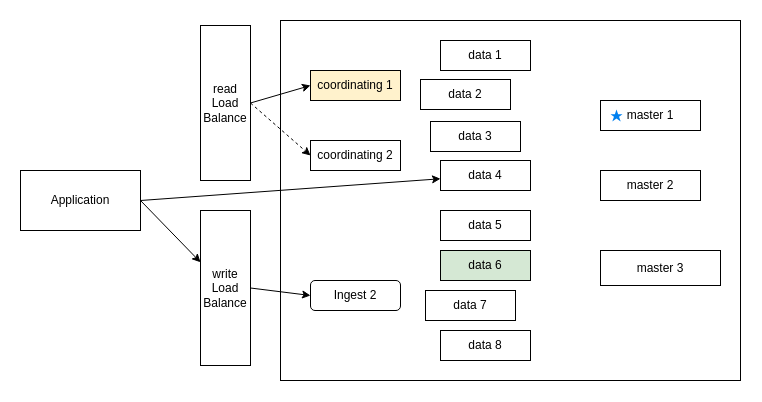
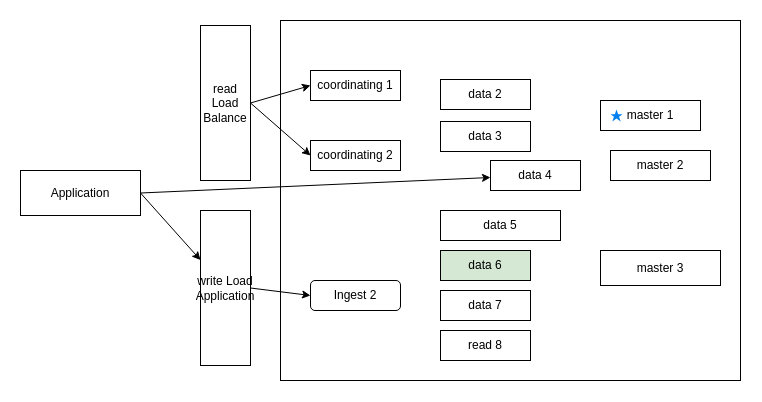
(486, 56) -> none
(356, 86) -> (356, 86)
(466, 95) -> (486, 95)
(278, 127) -> (278, 127)
(476, 137) -> (486, 137)
(486, 176) -> (536, 176)
(651, 186) -> (661, 166)
(81, 201) -> (81, 193)
(486, 226) -> (501, 226)
(226, 289) -> (226, 289)
(471, 306) -> (486, 306)
(486, 346) -> (486, 346)
